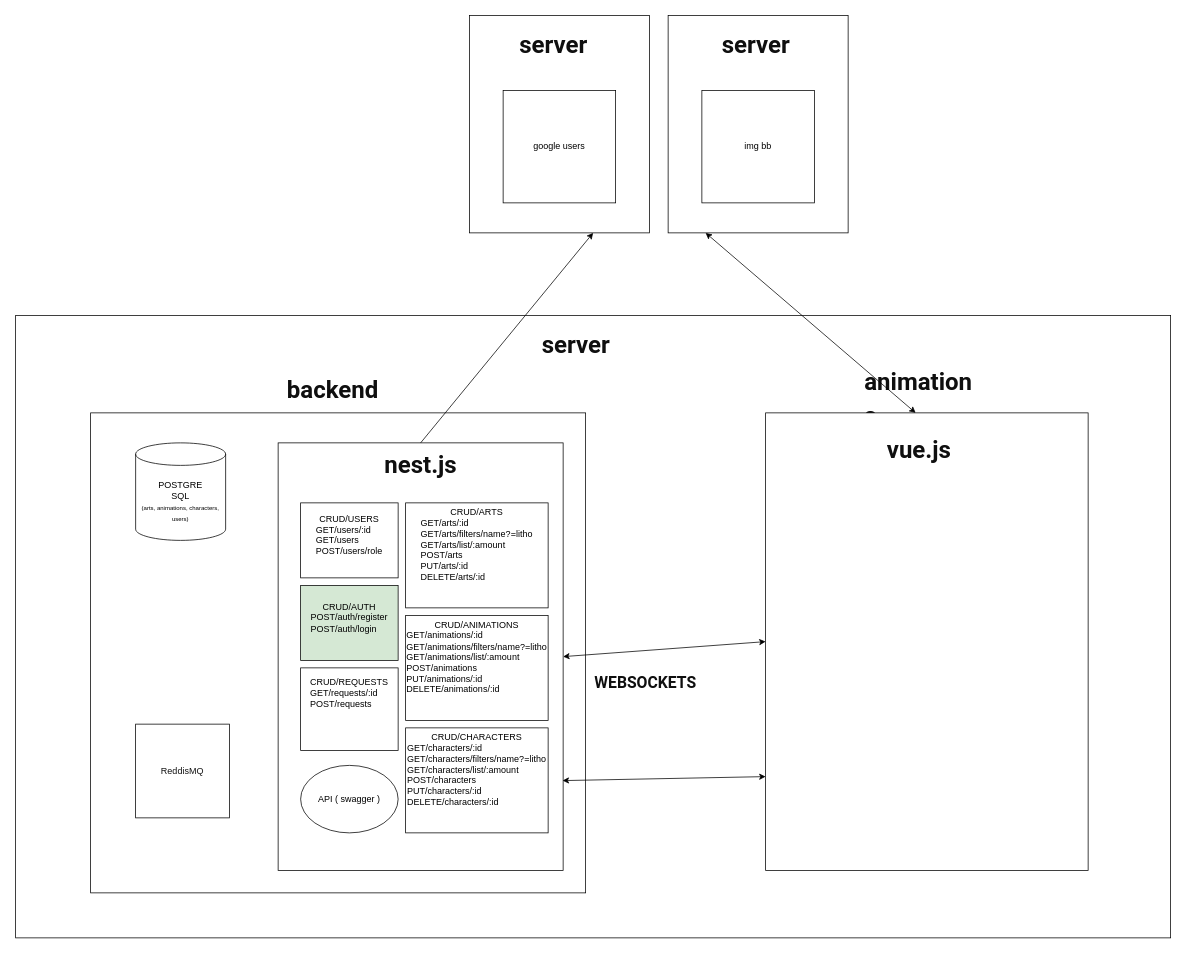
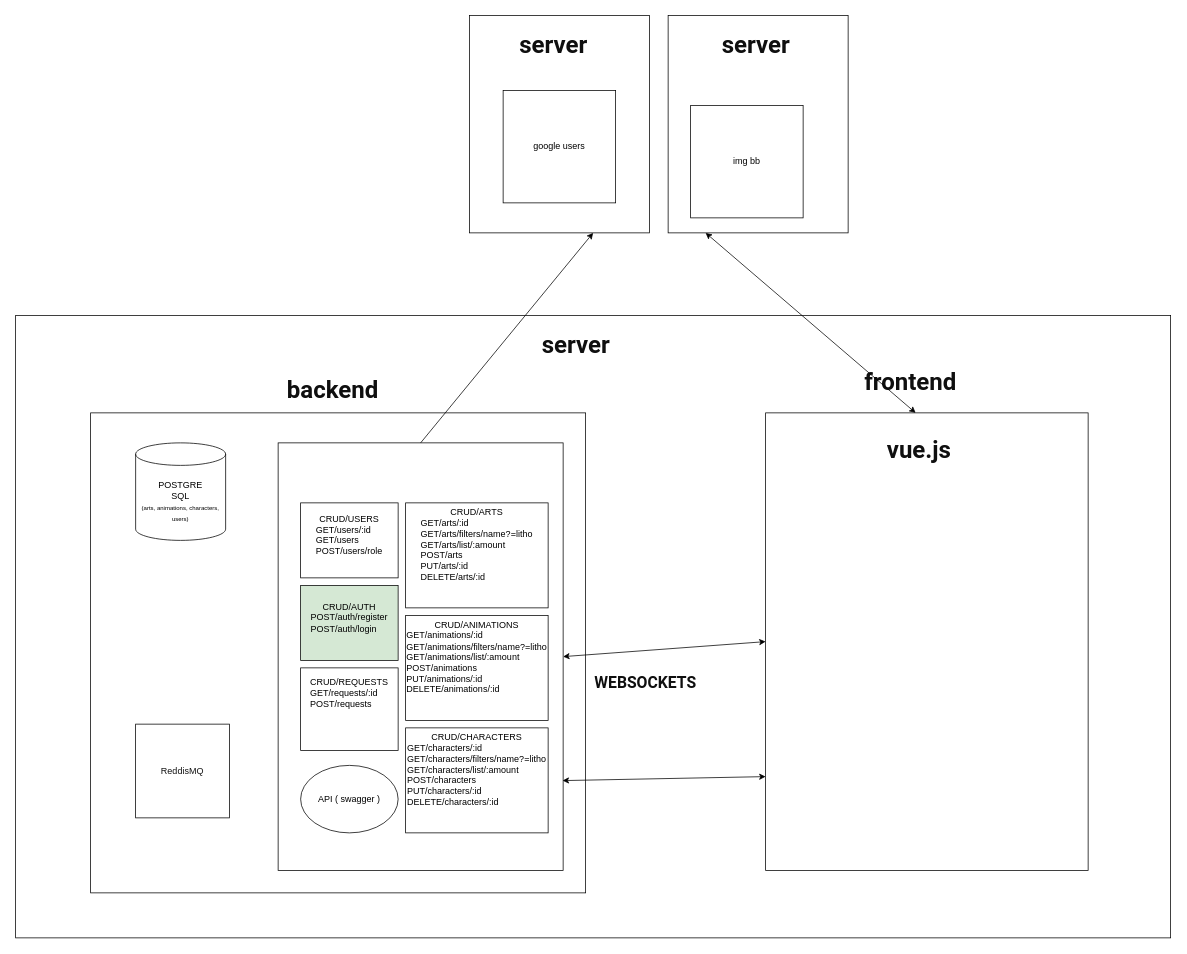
(758, 147) -> (747, 162)
(887, 371) -> (885, 371)
(424, 465) -> none
